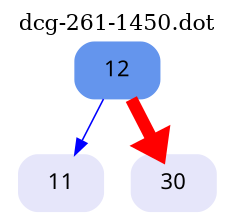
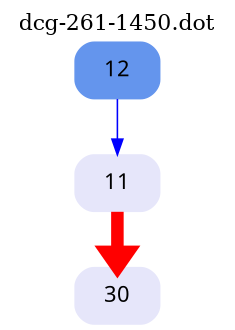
(142, 120) -> (117, 232)
